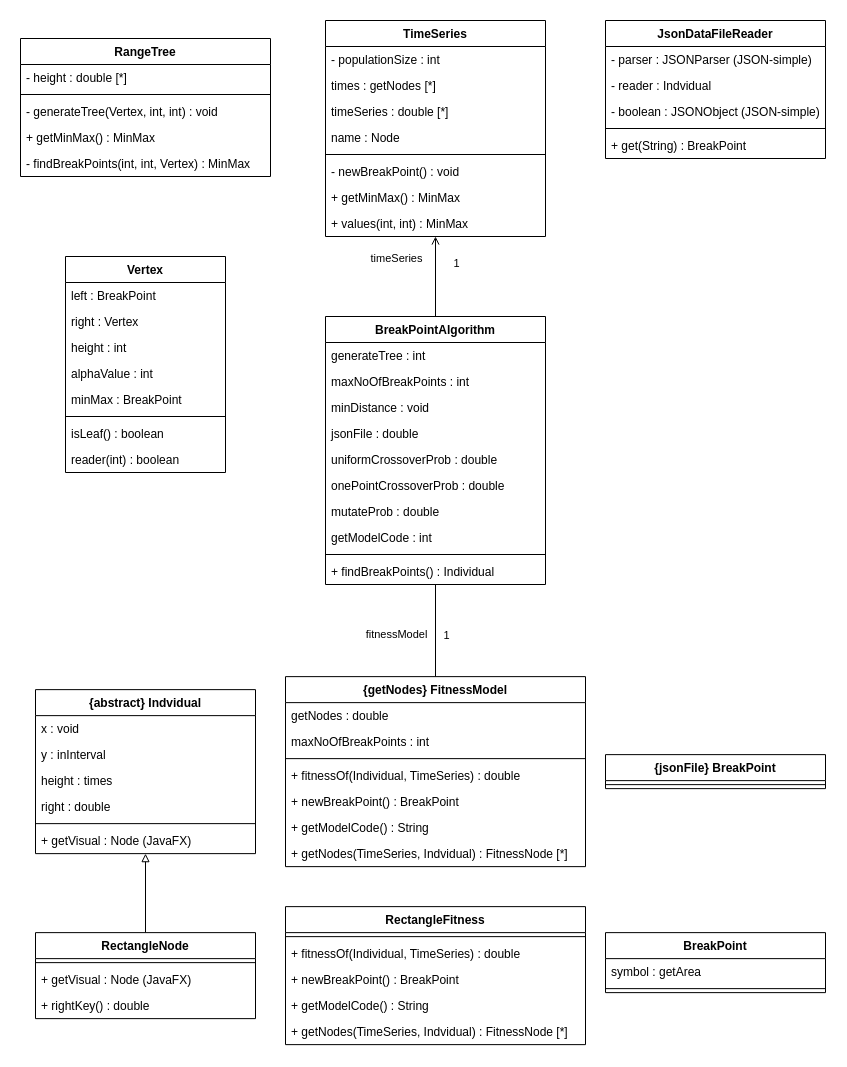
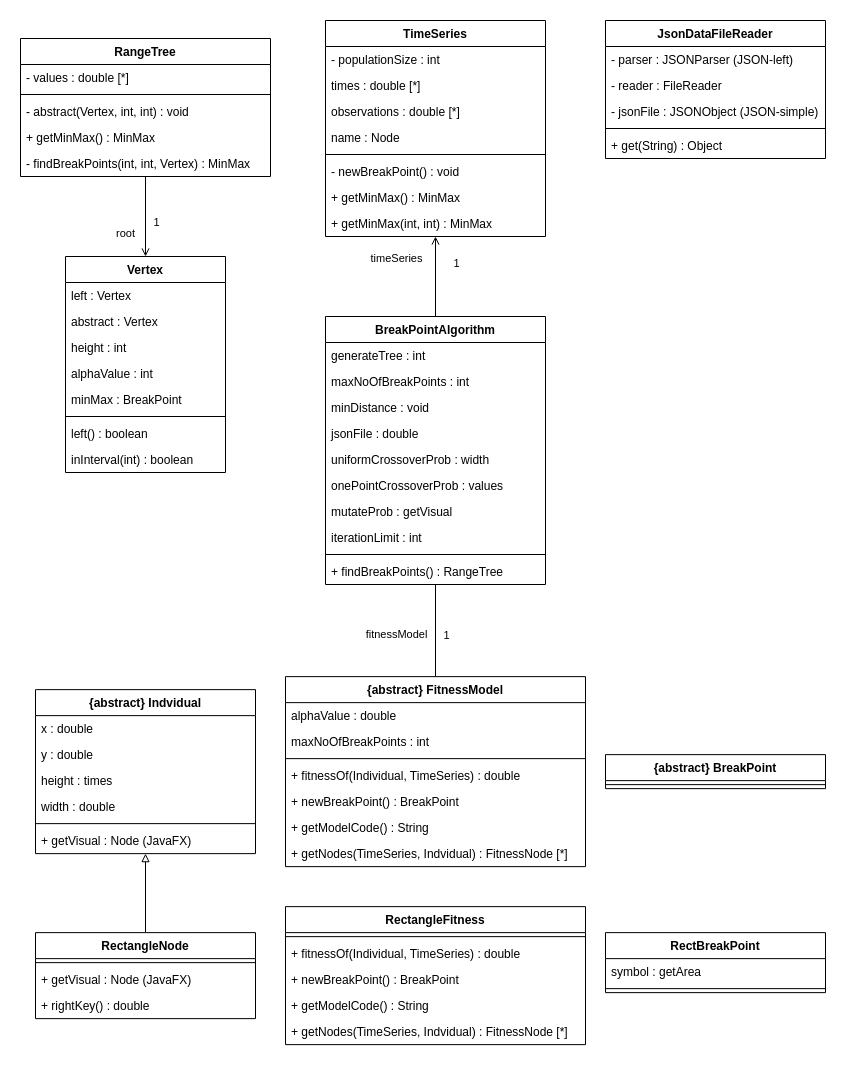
(718, 60) -> (713, 60)
(86, 78) -> (86, 78)
(390, 86) -> (382, 86)
(669, 86) -> (672, 86)
(140, 112) -> (126, 112)
(397, 112) -> (406, 112)
(719, 112) -> (721, 112)
(689, 146) -> (677, 146)
none -> (146, 216)
(406, 224) -> (416, 224)
(120, 296) -> (108, 296)
(112, 322) -> (123, 322)
(124, 434) -> (117, 434)
(134, 460) -> (144, 460)
(421, 460) -> (417, 460)
(424, 486) -> (424, 486)
(389, 512) -> (397, 512)
(384, 538) -> (386, 538)
(424, 572) -> (426, 572)
(435, 690) -> (435, 690)
(342, 716) -> (345, 716)
(62, 729) -> (68, 729)
(80, 755) -> (68, 755)
(715, 768) -> (715, 768)
(80, 807) -> (80, 807)
(715, 946) -> (715, 946)
